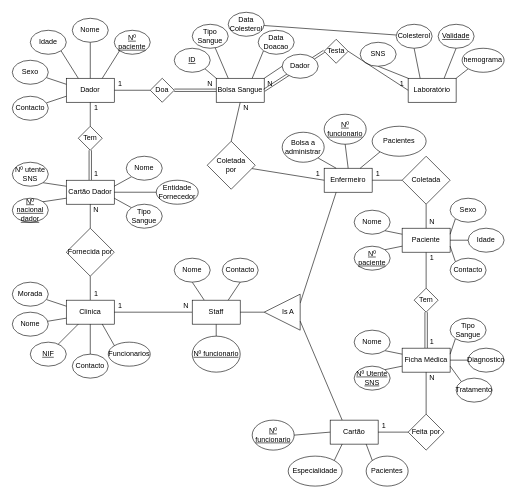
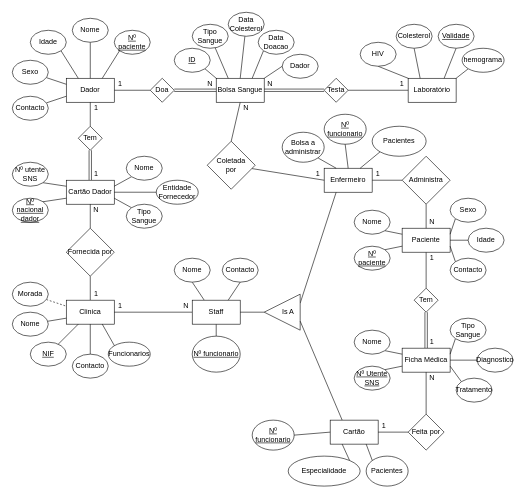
(330, 30) -> (243, 57)
(336, 51) -> (336, 90)
(378, 54) -> (378, 54)
(426, 180) -> (426, 180)
(56, 303) -> (56, 303)
(486, 360) -> (495, 360)
(315, 471) -> (324, 471)
